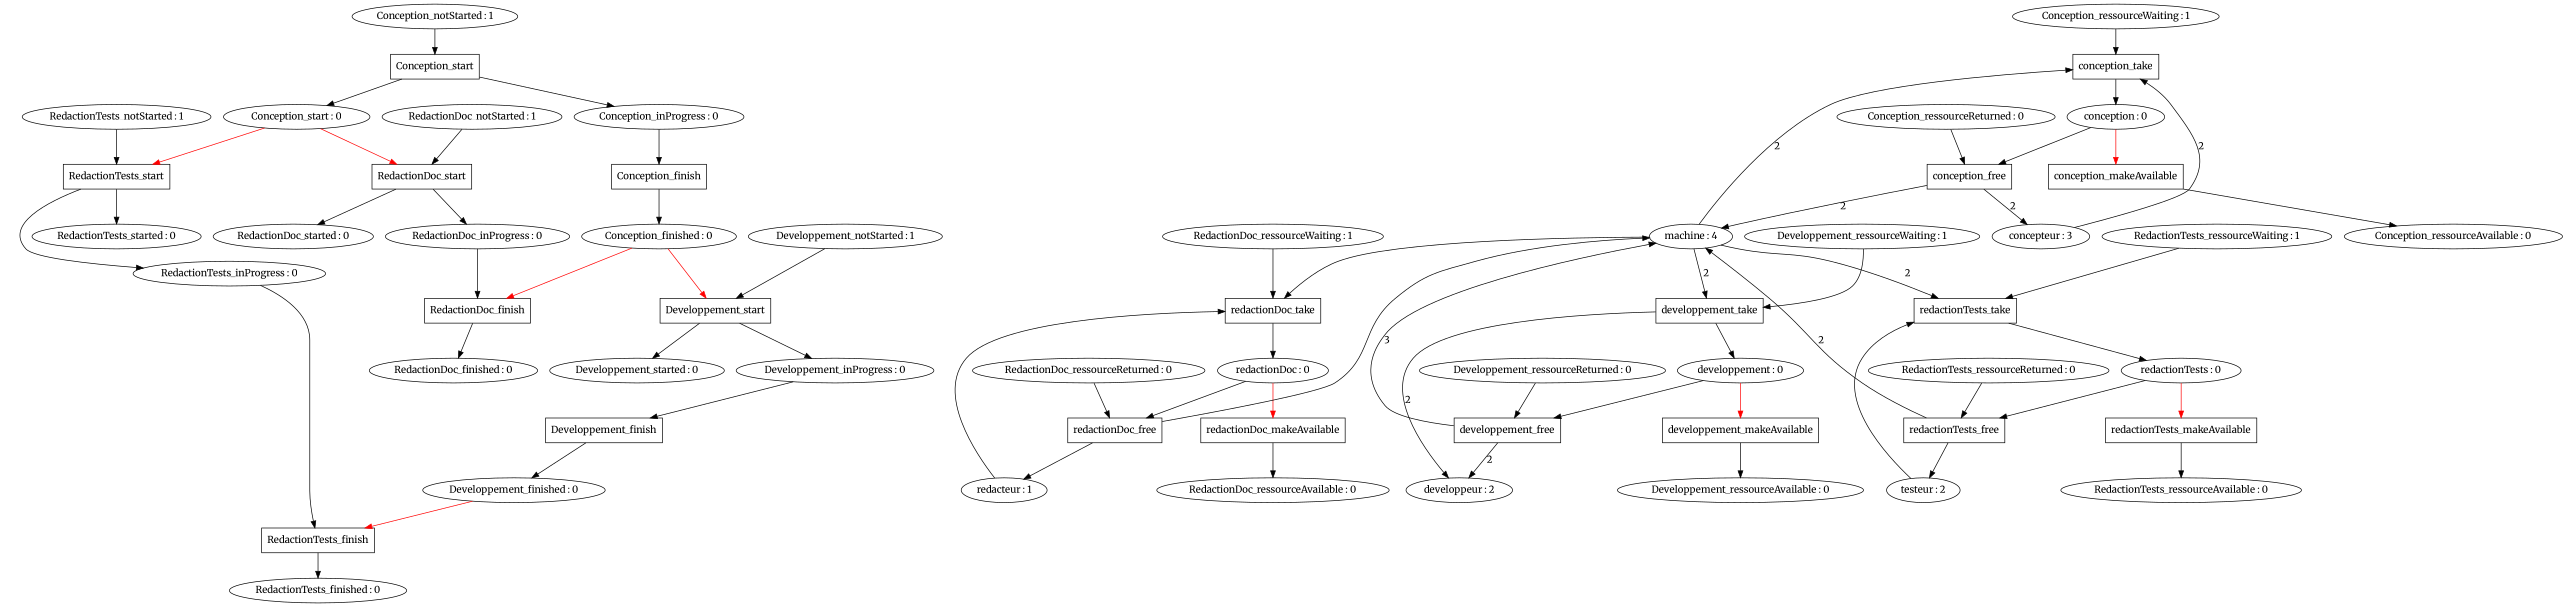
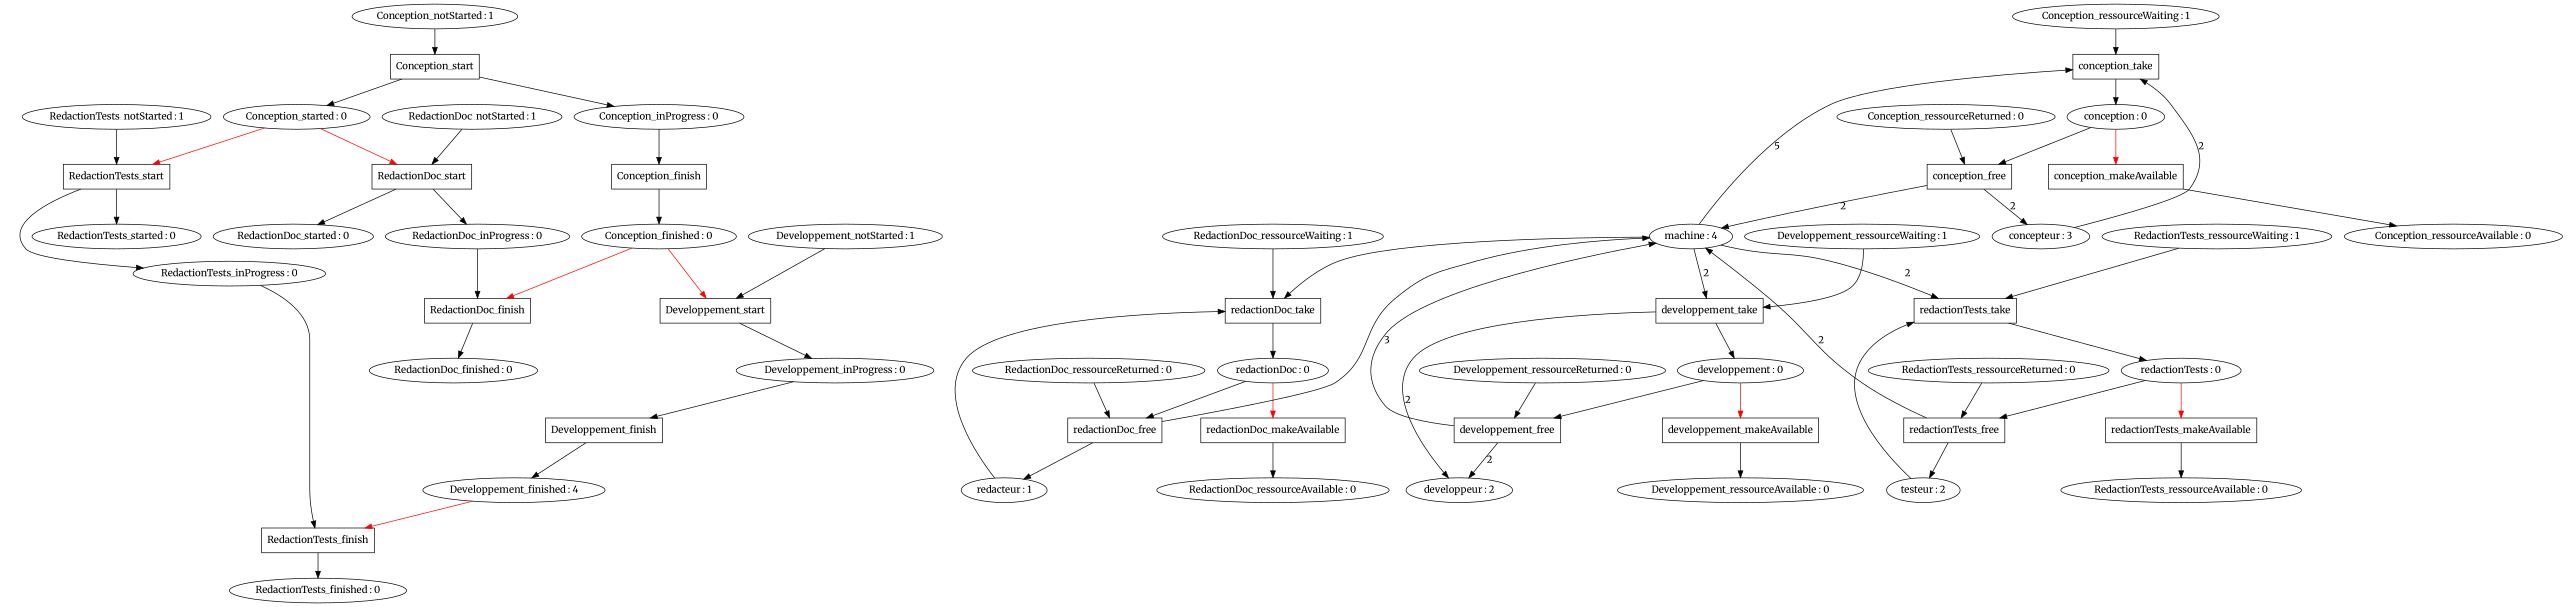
(297, 117) -> (297, 117)
(1777, 147) -> (1777, 147)
(637, 371) -> none
(514, 490) -> (514, 490)
